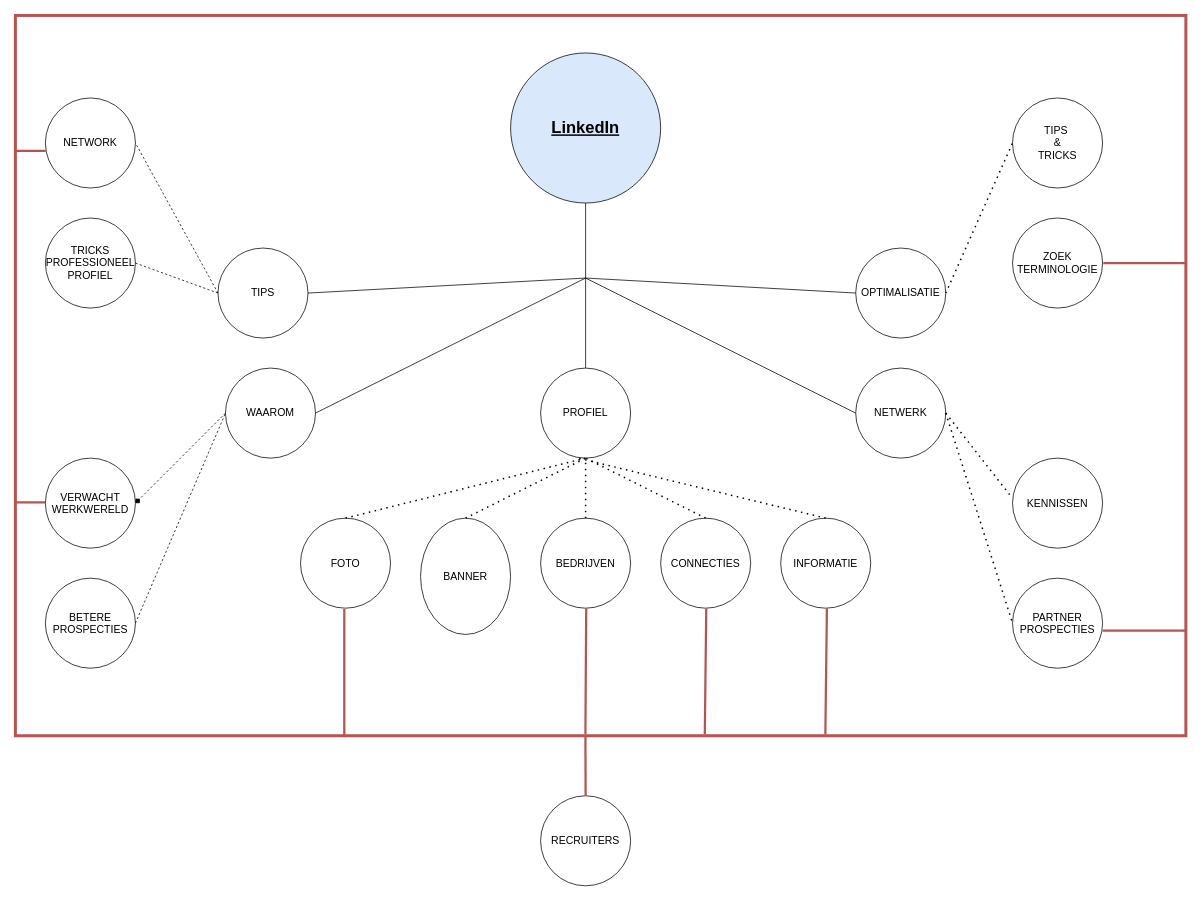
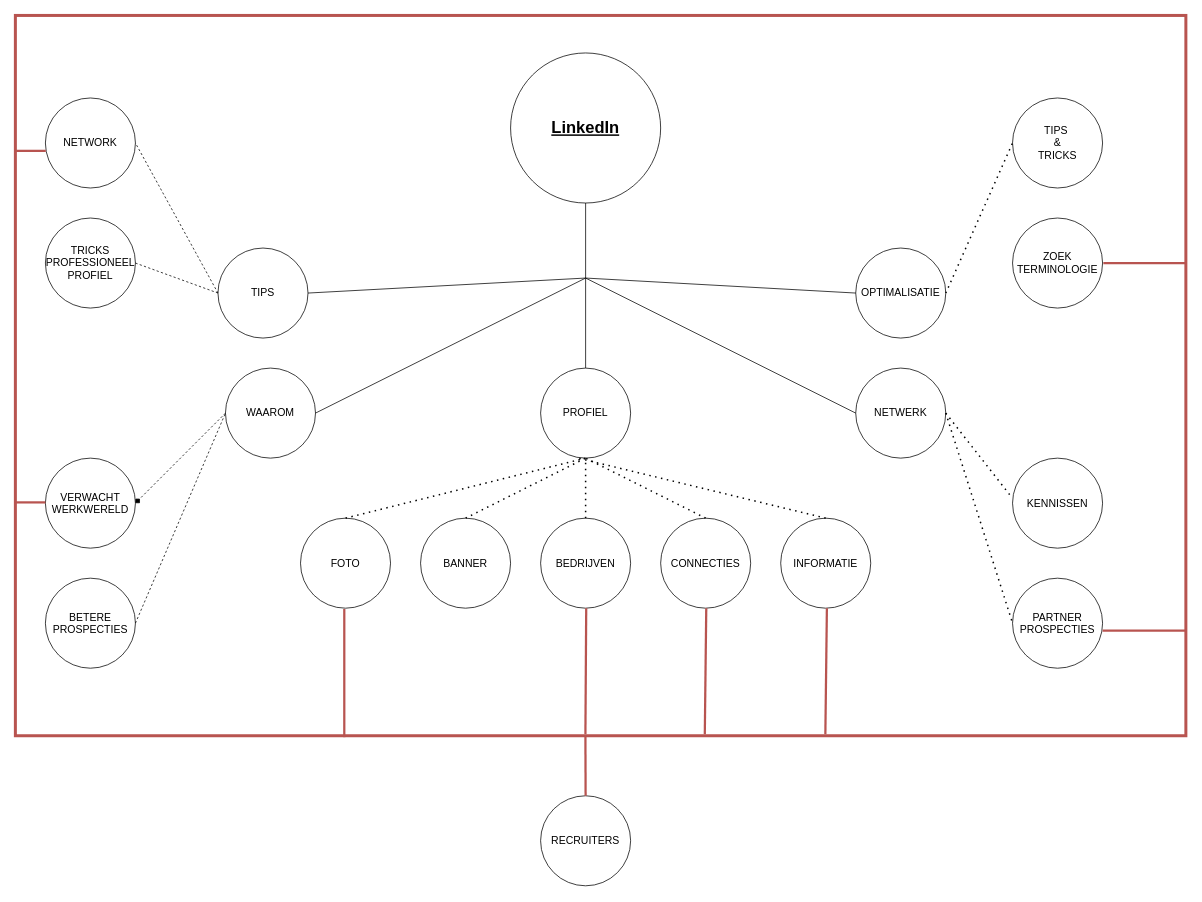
(585, 128) -> (585, 128)
(465, 576) -> (465, 563)
